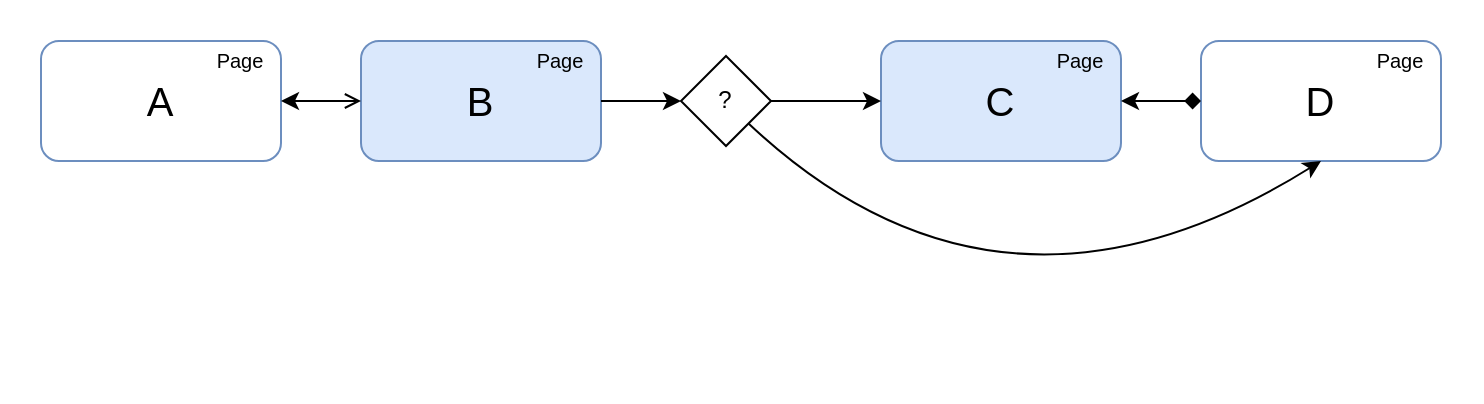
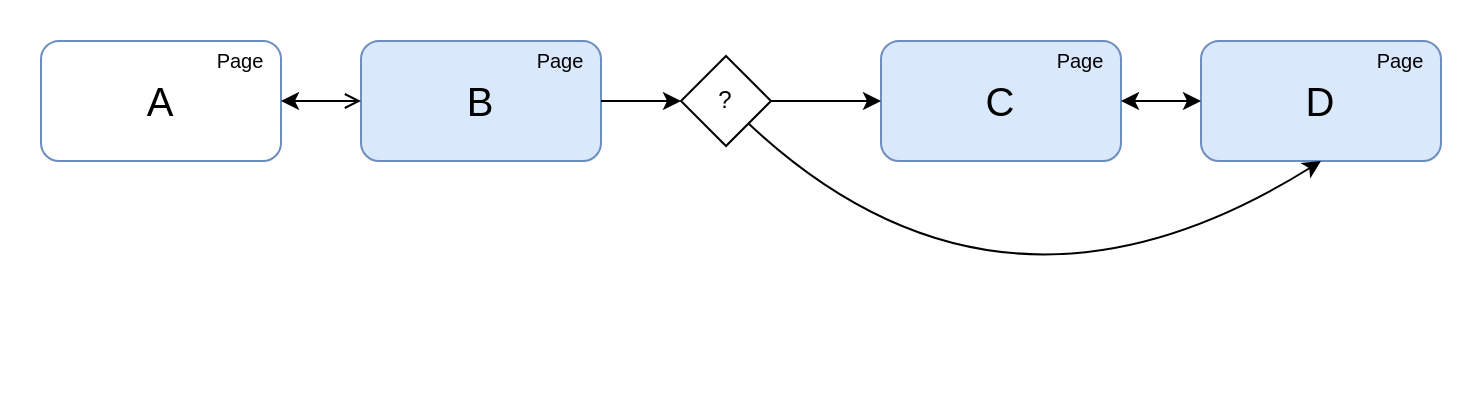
(1184, 101) -> (1185, 101)
(1321, 101) -> (1321, 101)
